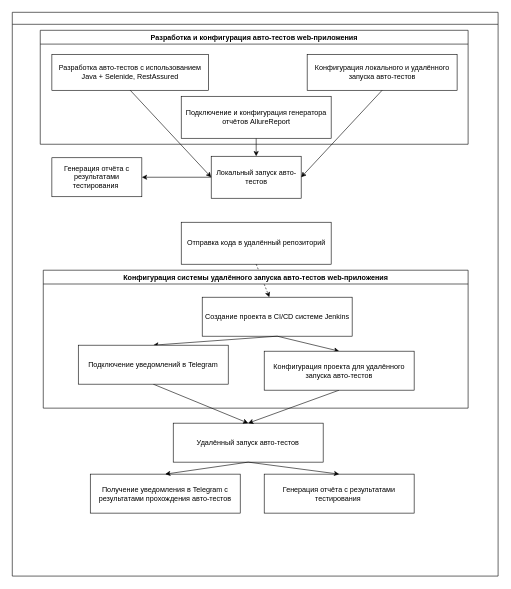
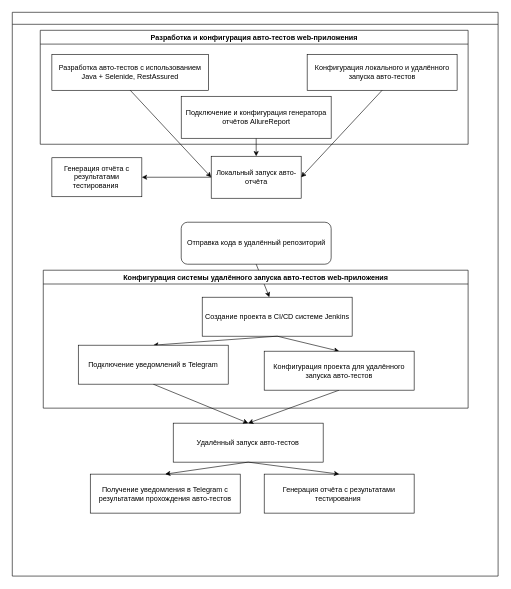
(257, 177) -> (257, 177)
(256, 243) -> (256, 243)
(266, 289) -> (266, 289)
